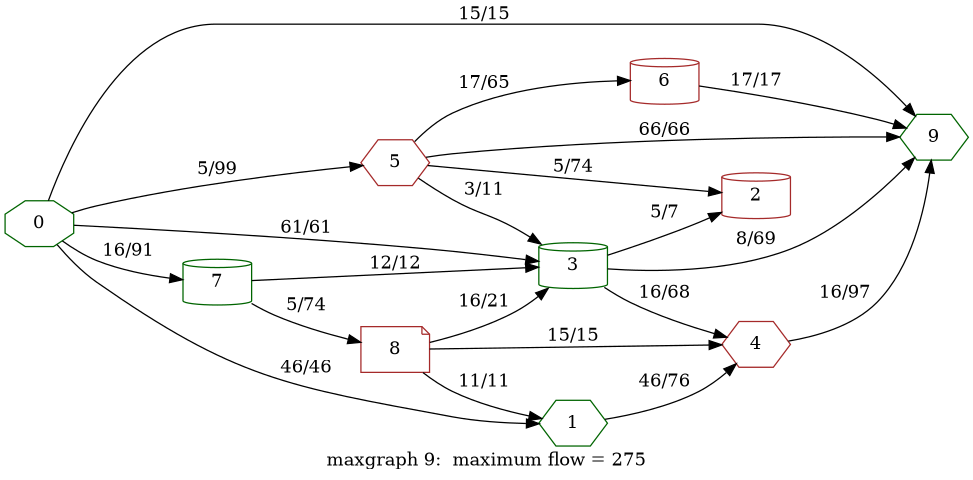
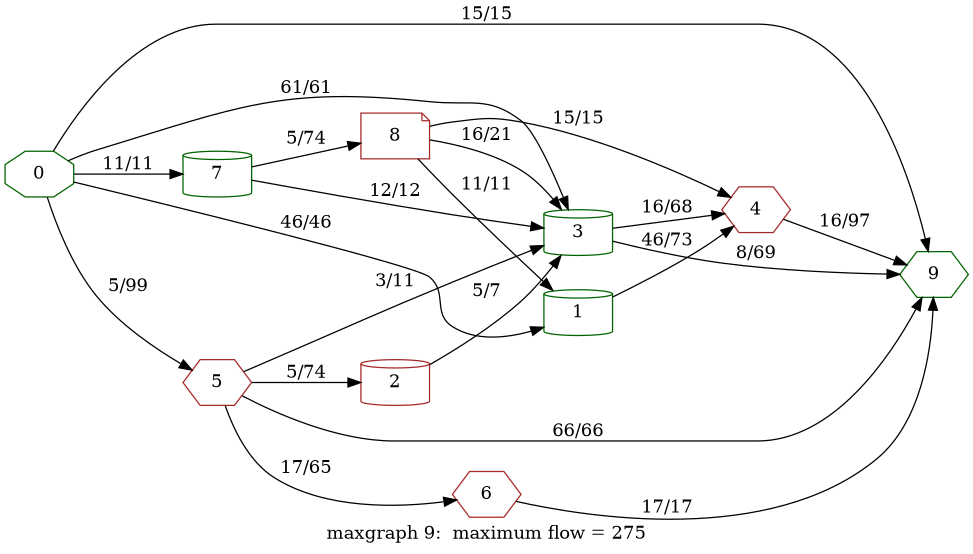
(665, 81) -> (487, 494)
(659, 238) -> (496, 321)
(128, 251) -> (128, 165)
(665, 382) -> (667, 241)
(573, 423) -> (578, 313)
